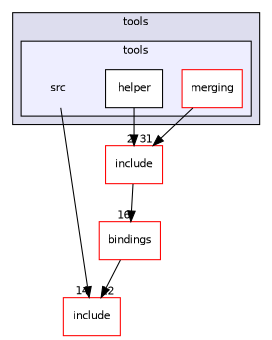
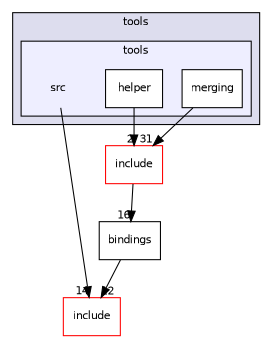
(212, 89) -> (212, 89)
(130, 241) -> (130, 241)
